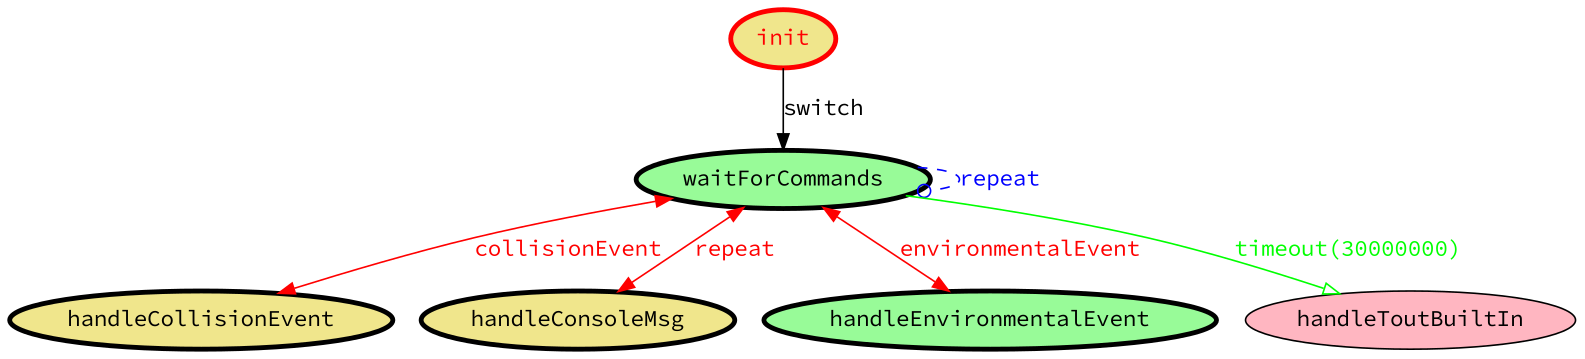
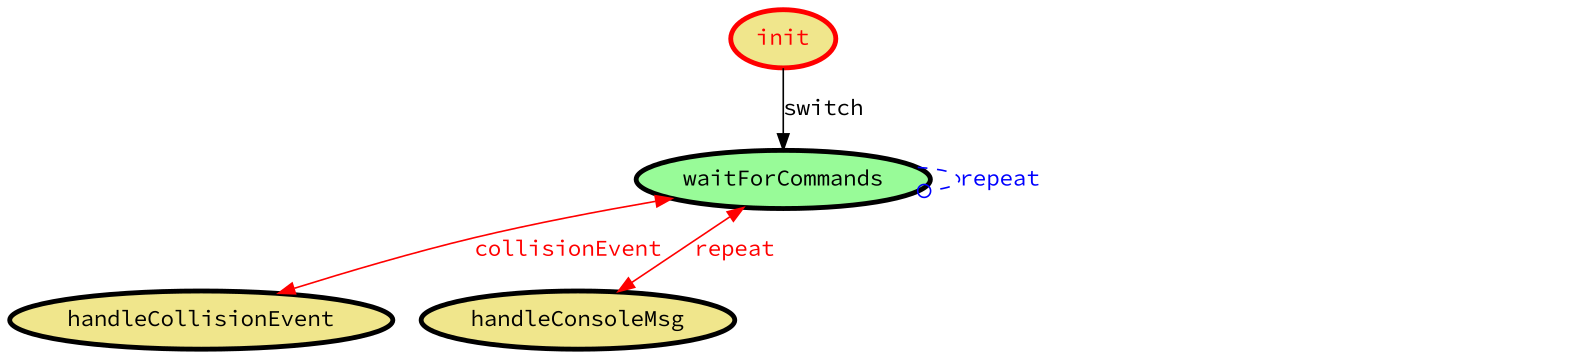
(990, 320) -> none
(1411, 320) -> none
